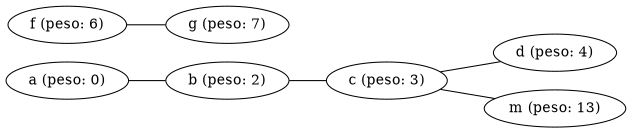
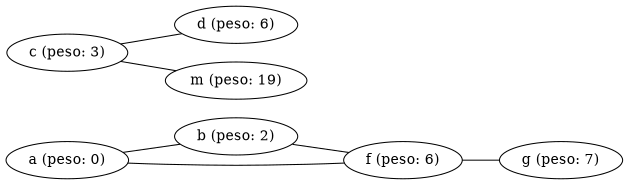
(555, 53) -> (236, 25)
(308, 81) -> (321, 148)
(555, 109) -> (236, 81)
none -> (236, 165)
